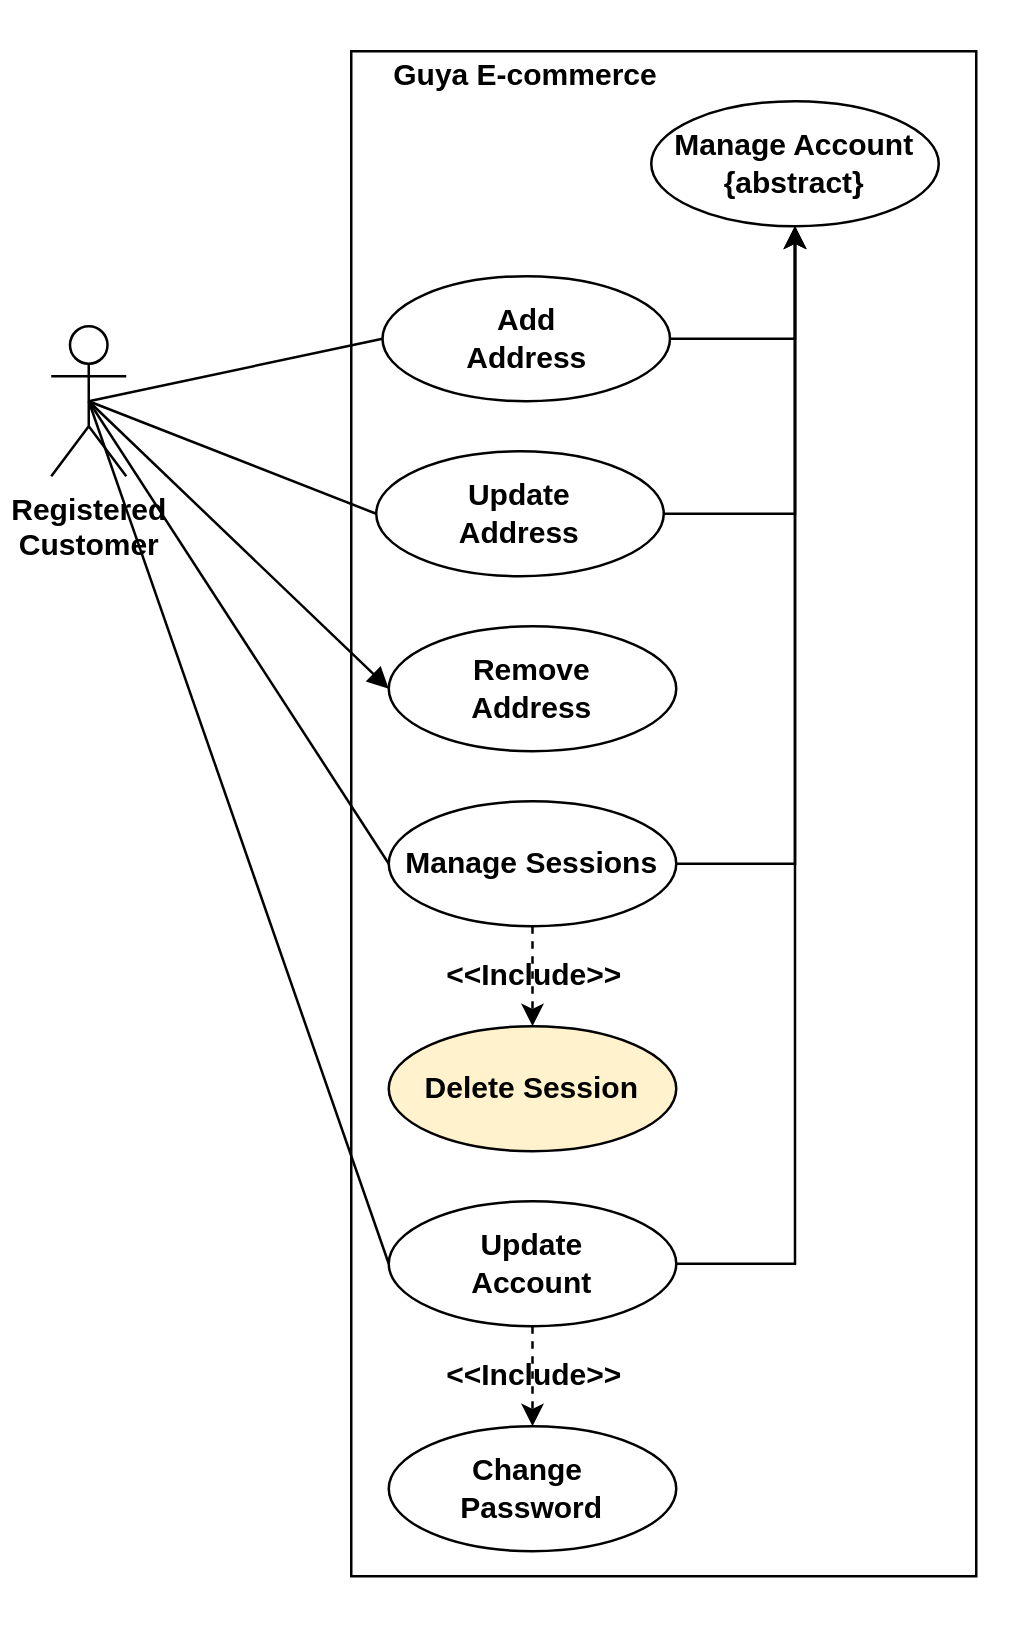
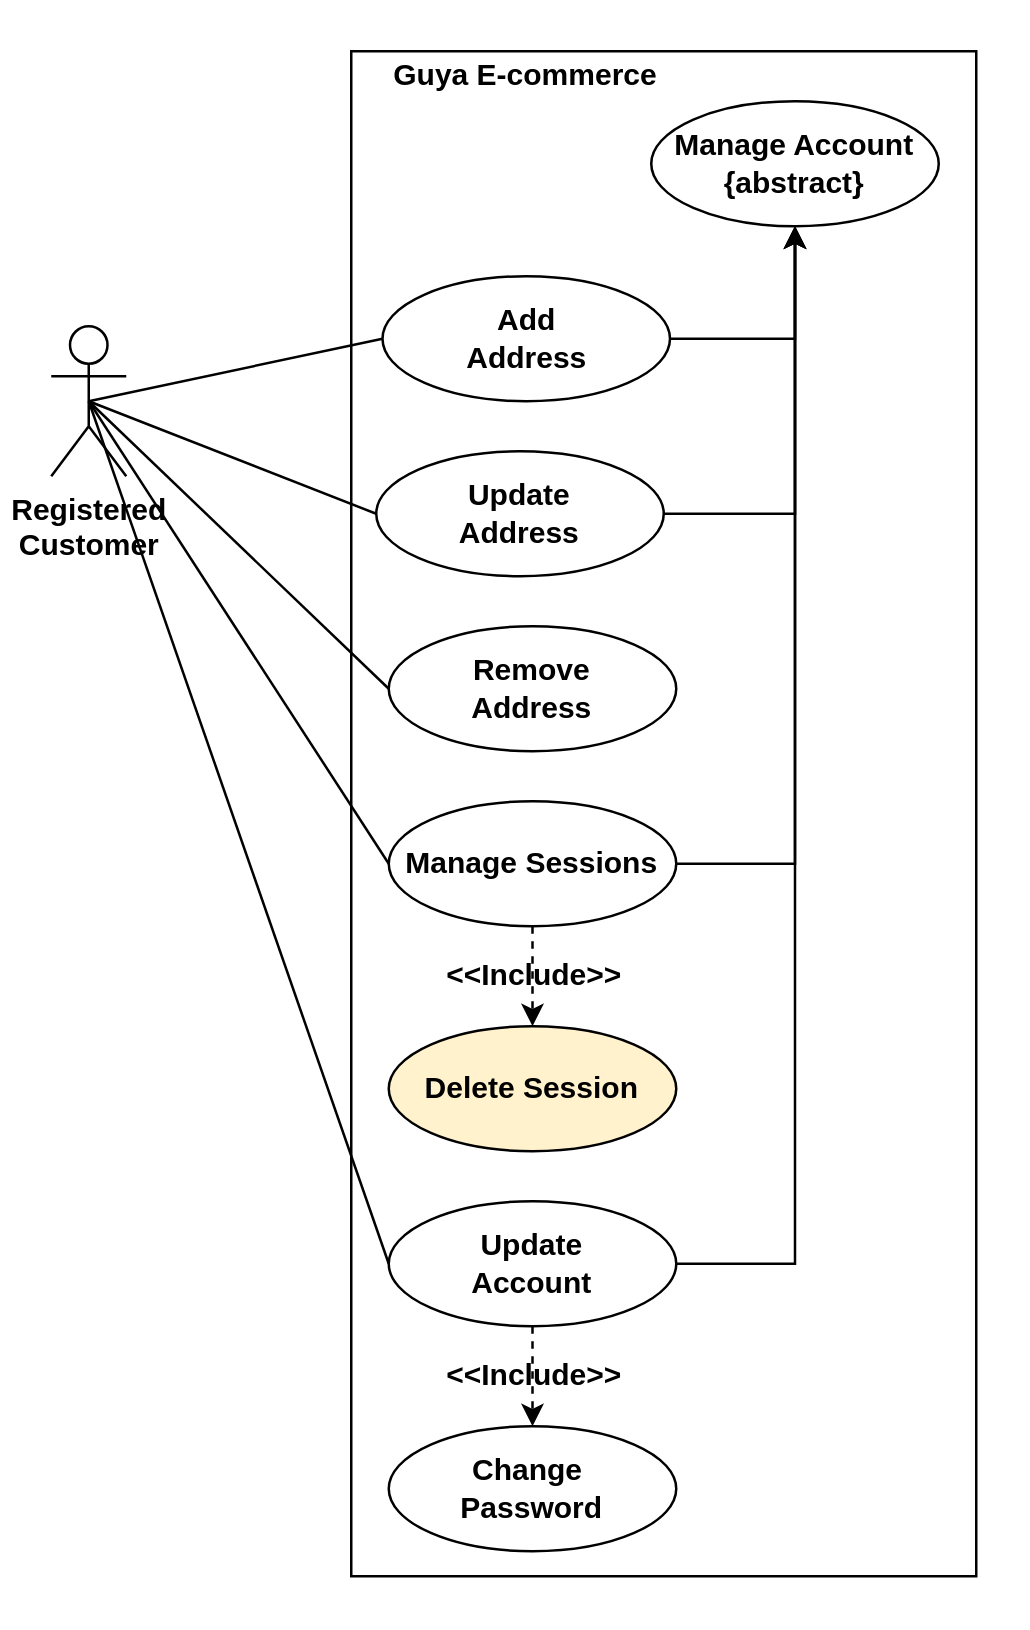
(373, 673) -> (379, 679)
